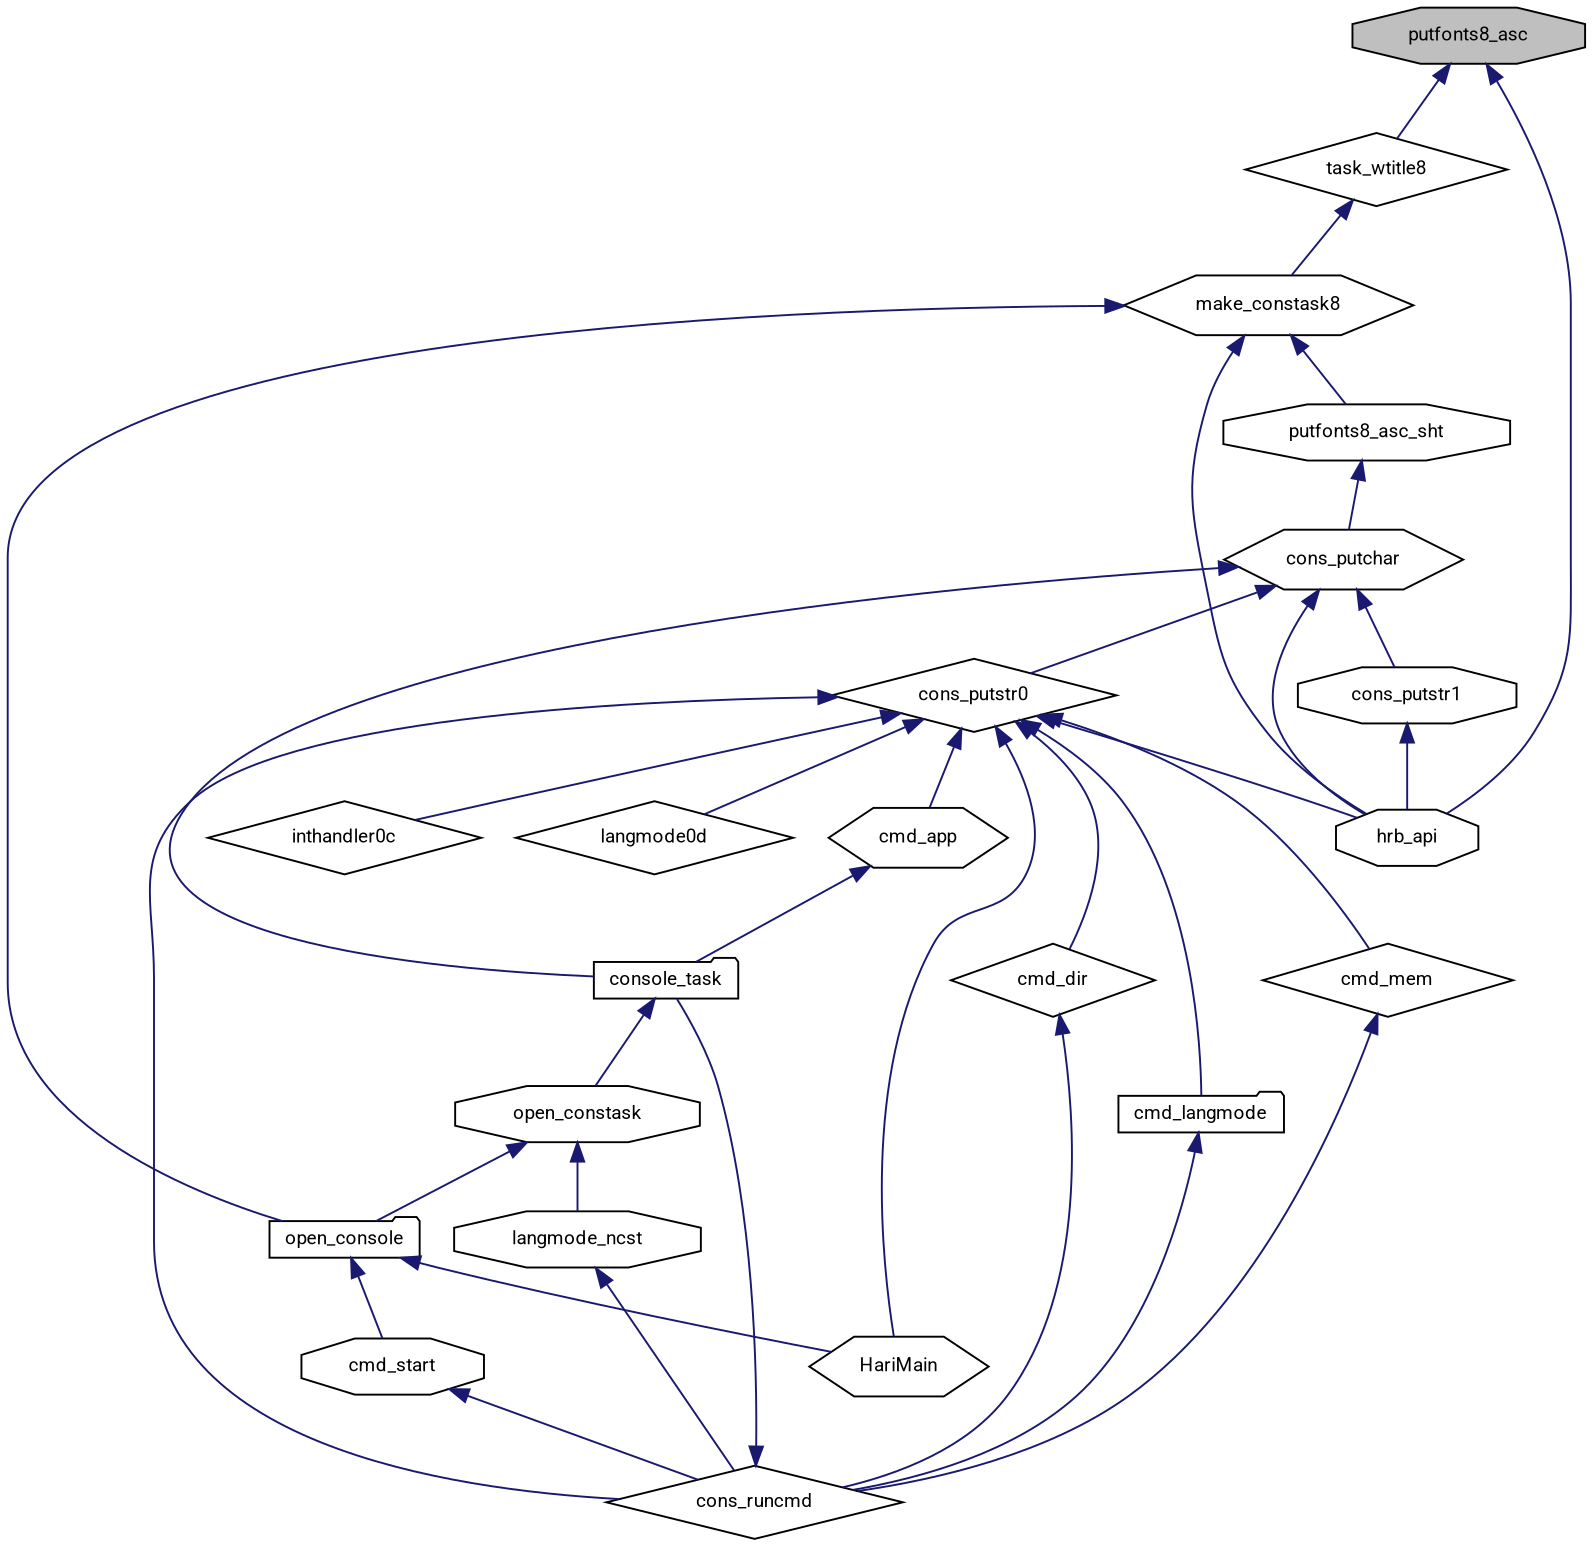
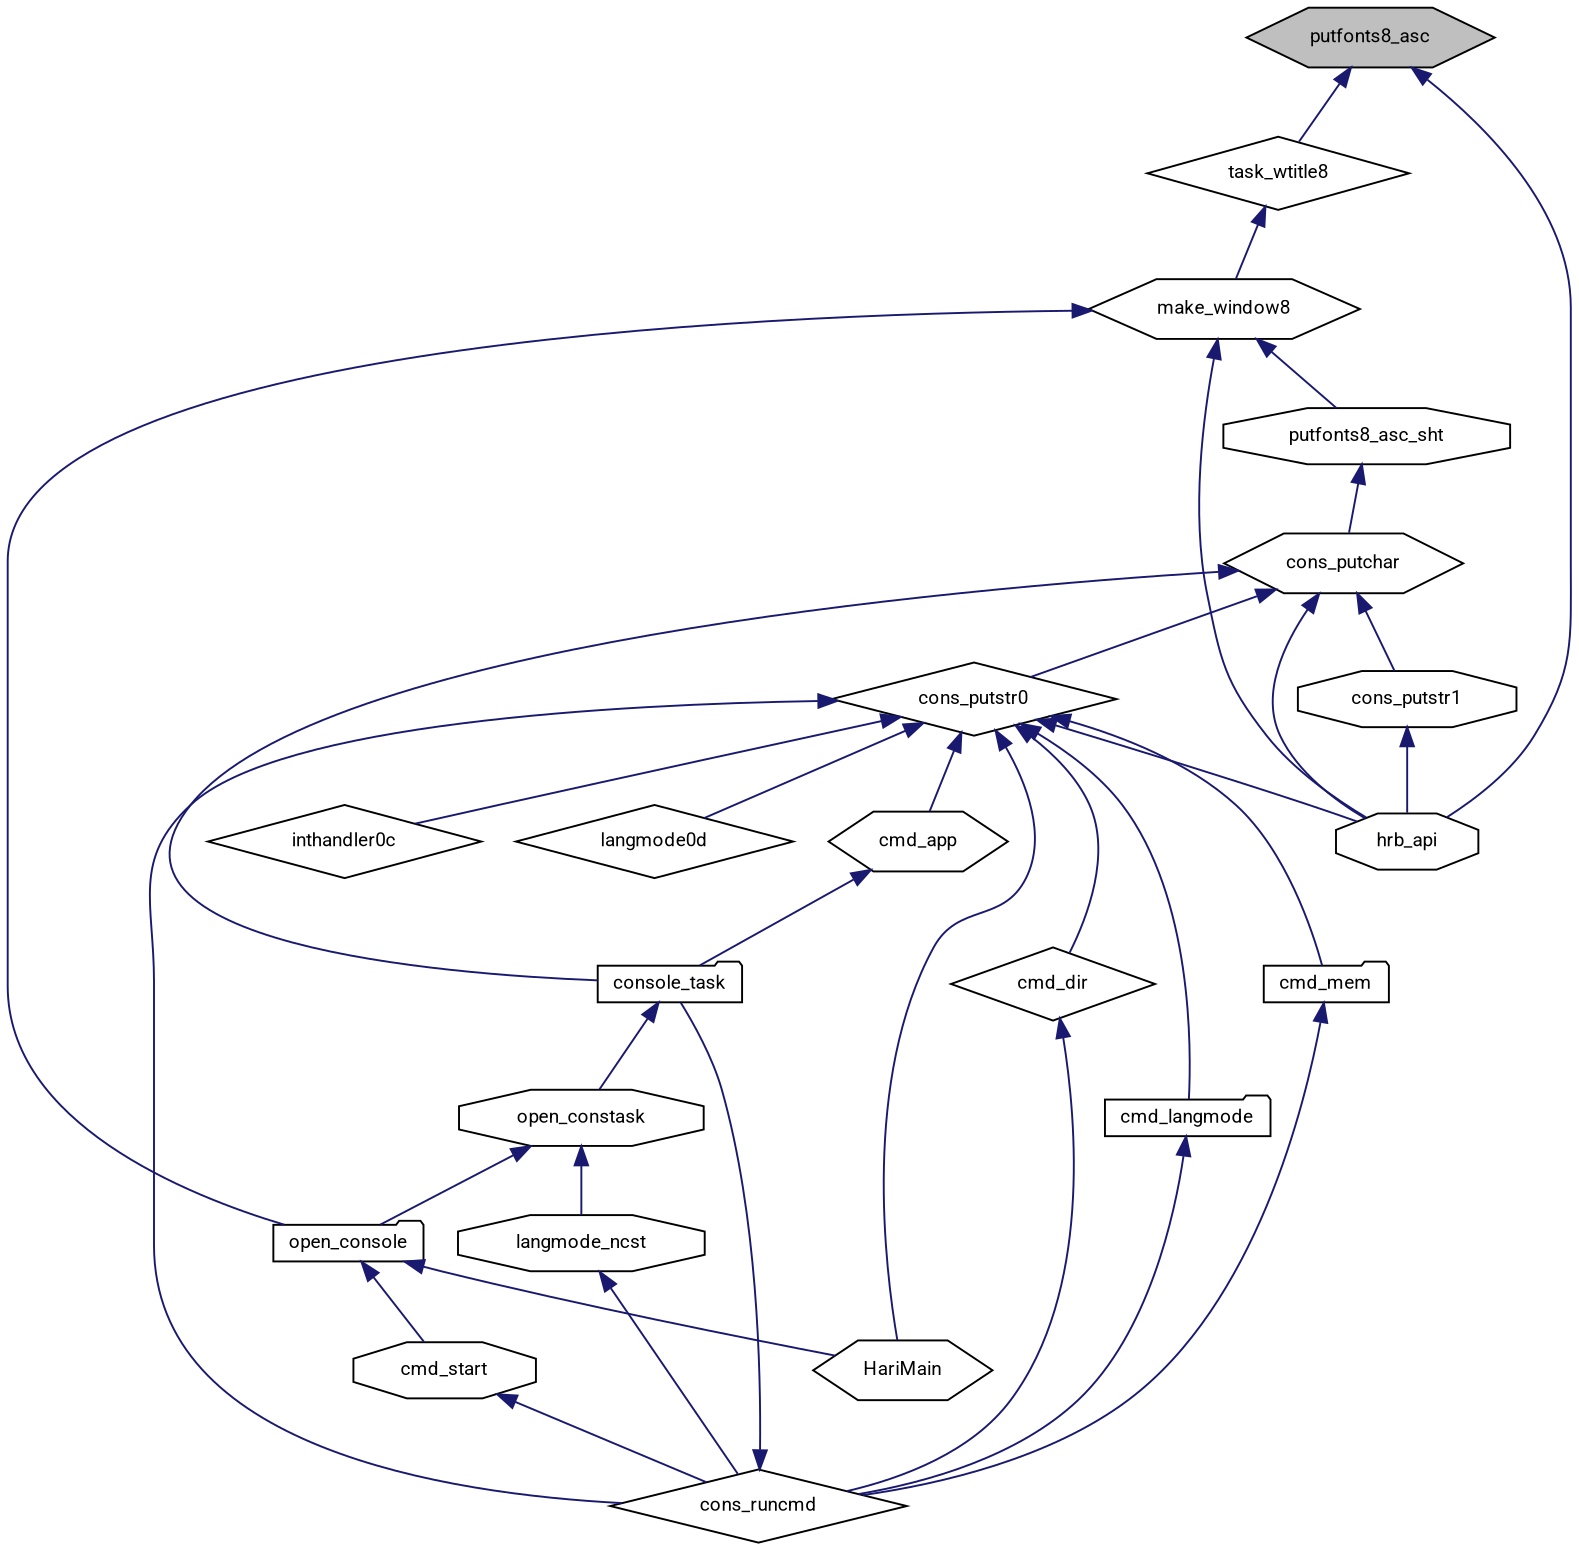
(1469, 36) -> (1371, 38)
(1269, 305) -> (1224, 309)
(1388, 980) -> (1326, 984)
